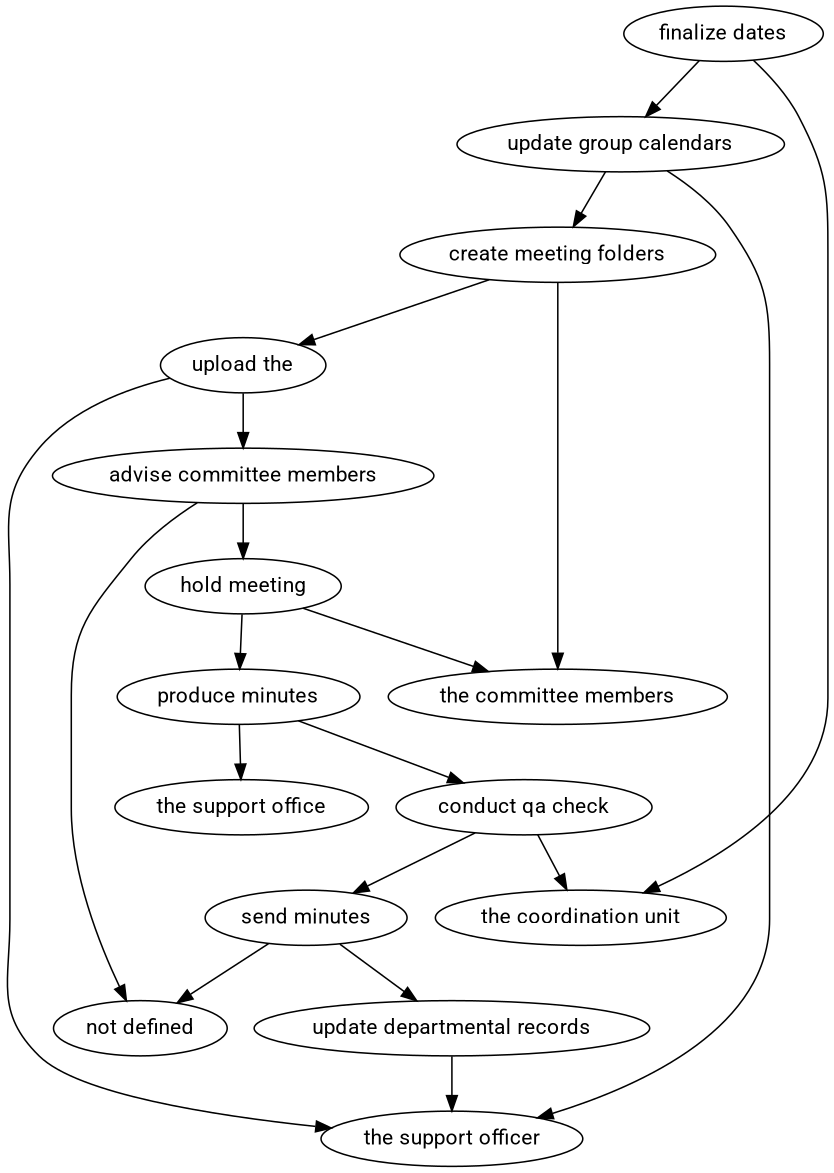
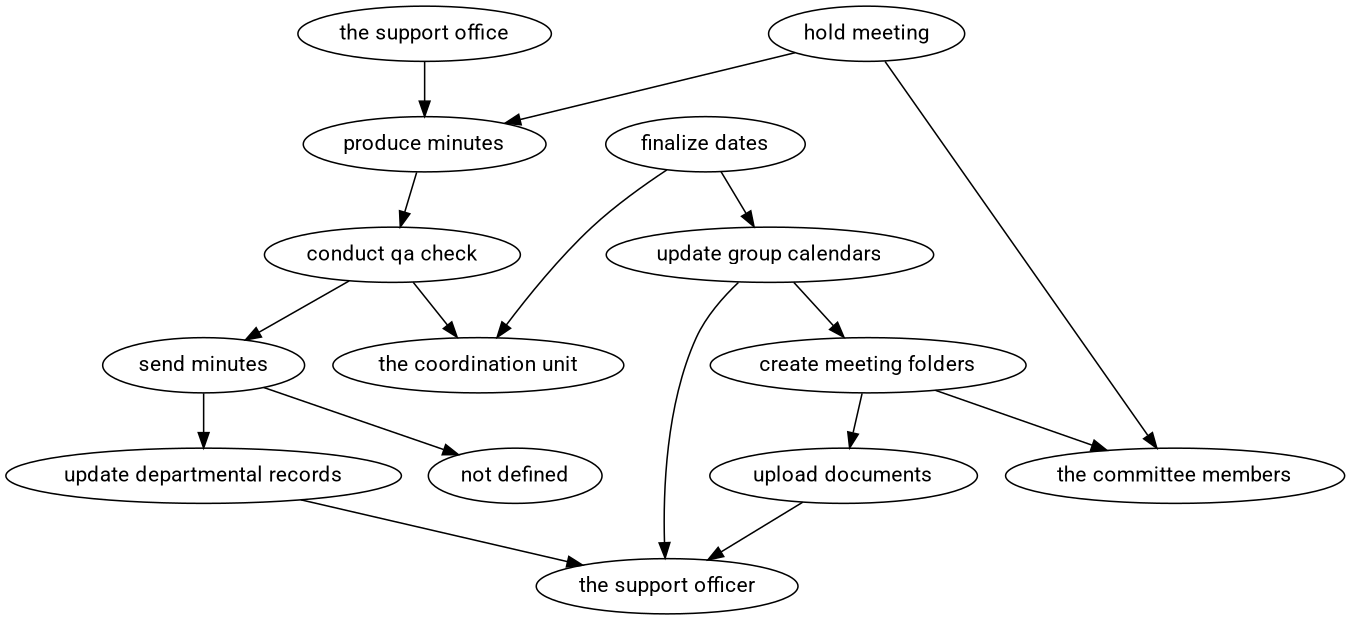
(243, 365) -> (844, 476)
(243, 476) -> none
(240, 744) -> (425, 81)
